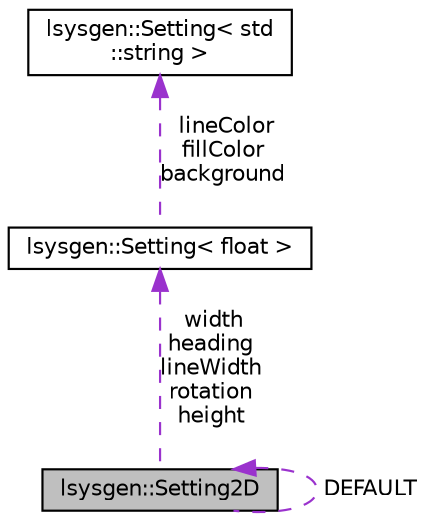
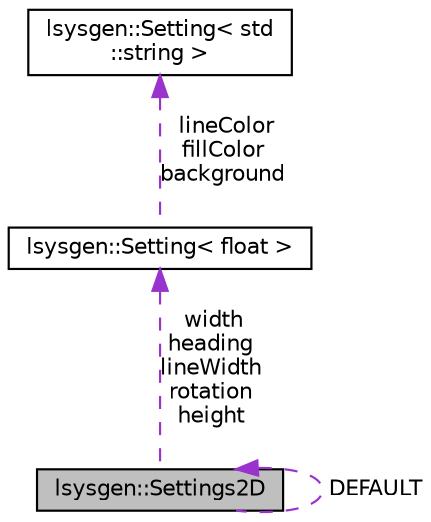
(160, 490) -> (160, 490)
